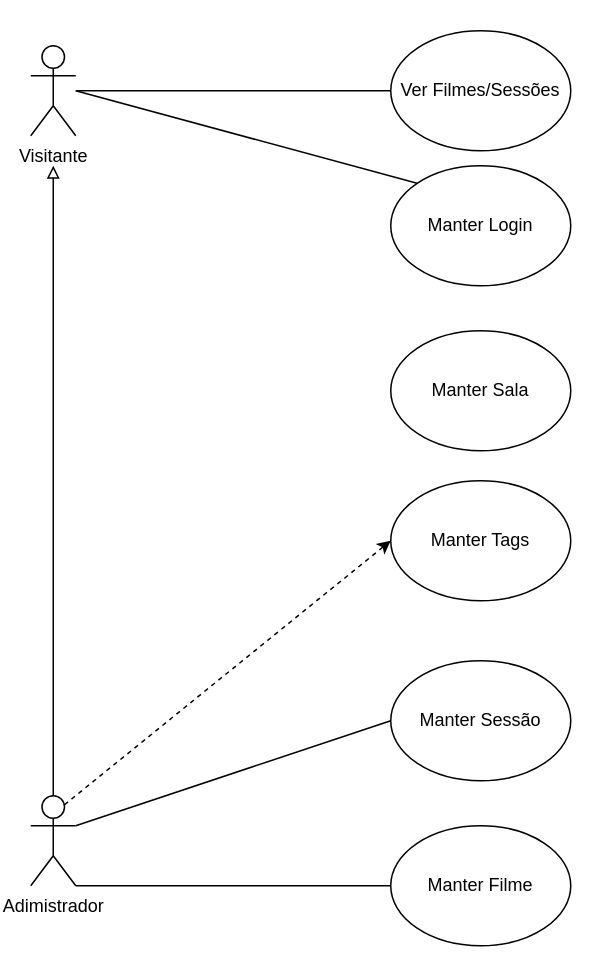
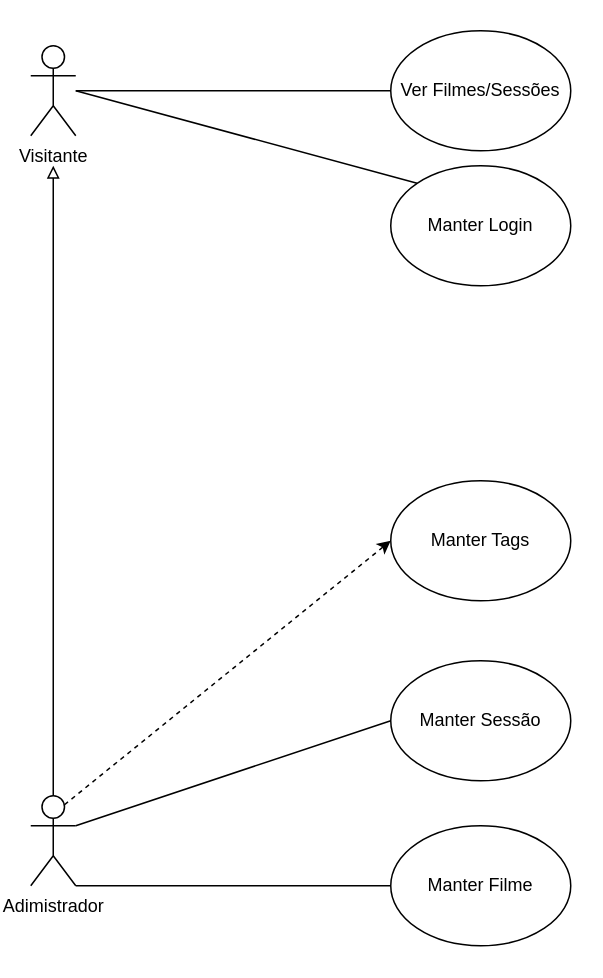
(481, 391) -> none
